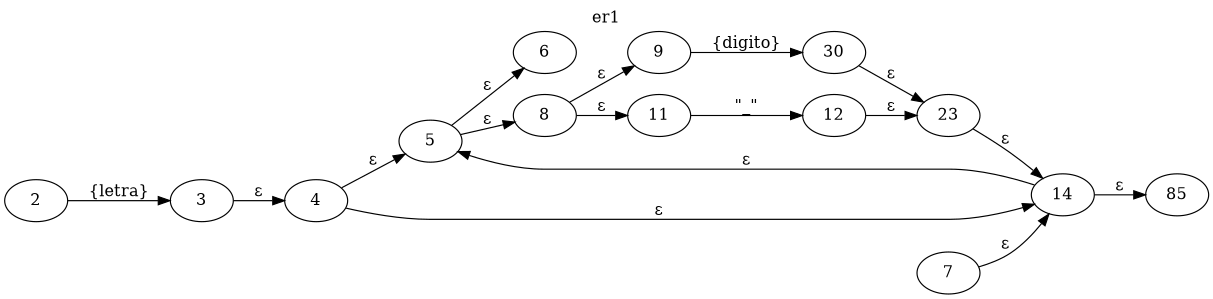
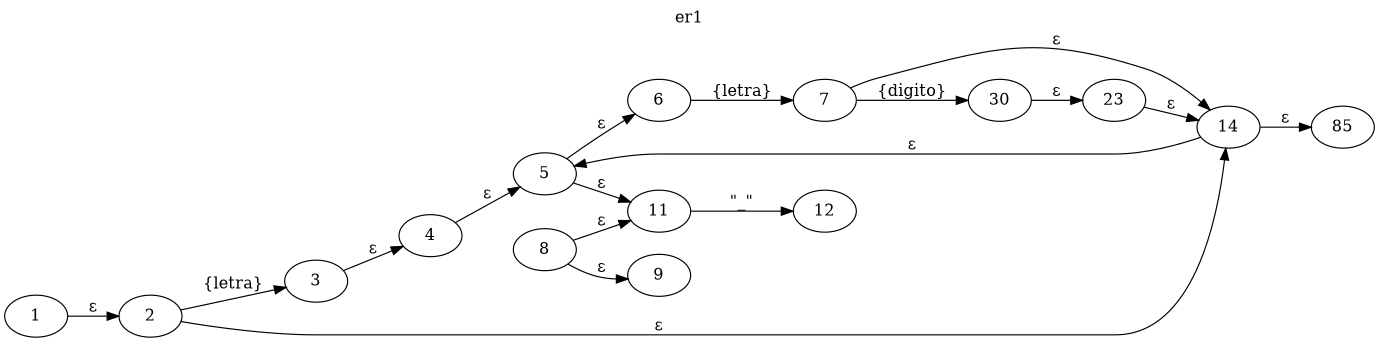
(741, 52) -> (906, 100)
none -> (736, 100)
(885, 116) -> none
(482, 130) -> (597, 191)
(685, 219) -> (760, 335)
none -> (36, 316)
